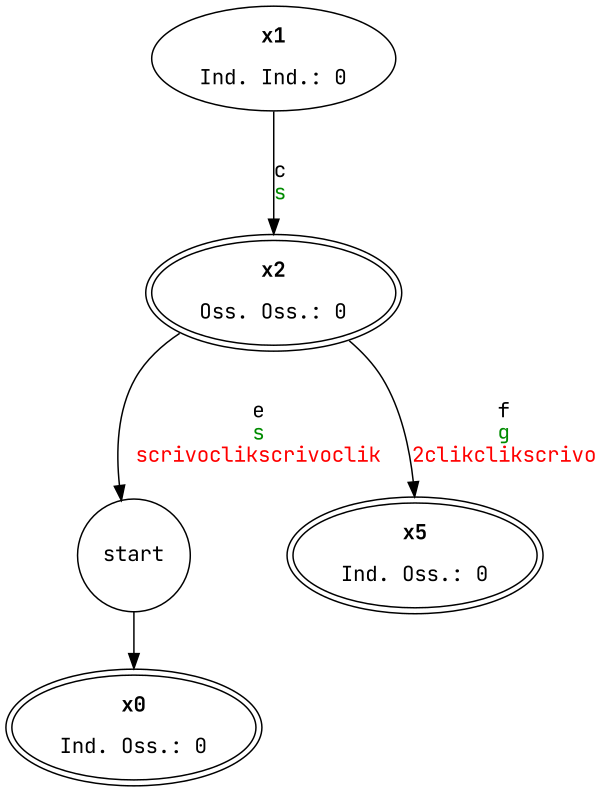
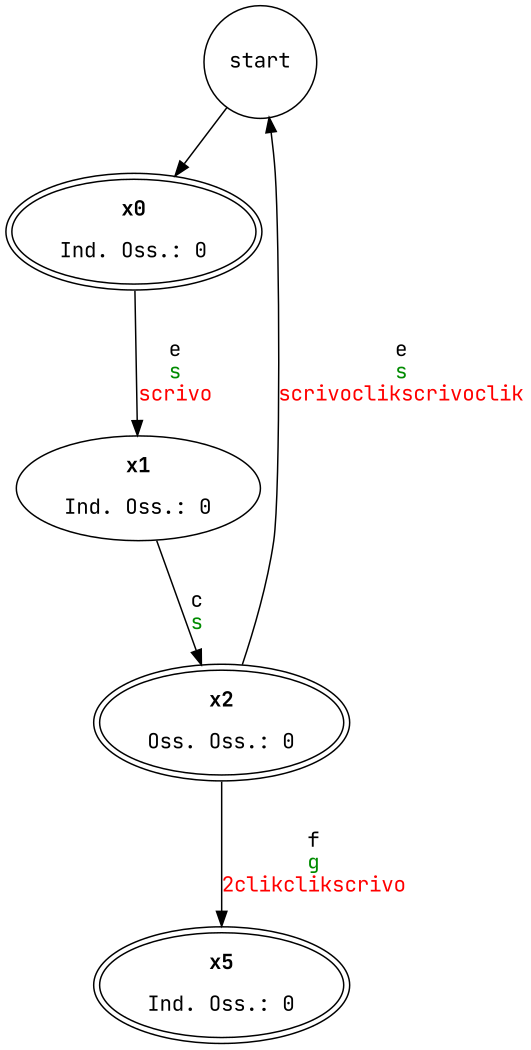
(274, 78) -> (138, 508)
none -> (136, 356)
